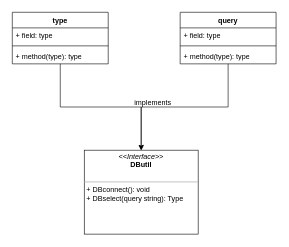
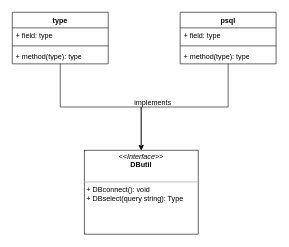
(228, 21) -> (228, 21)
